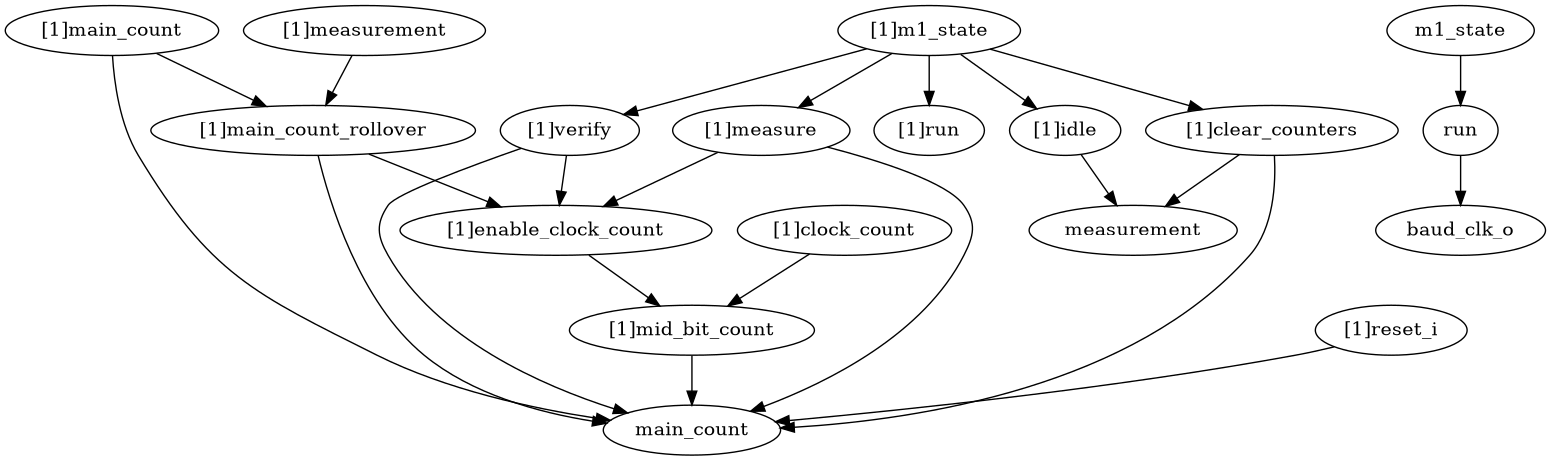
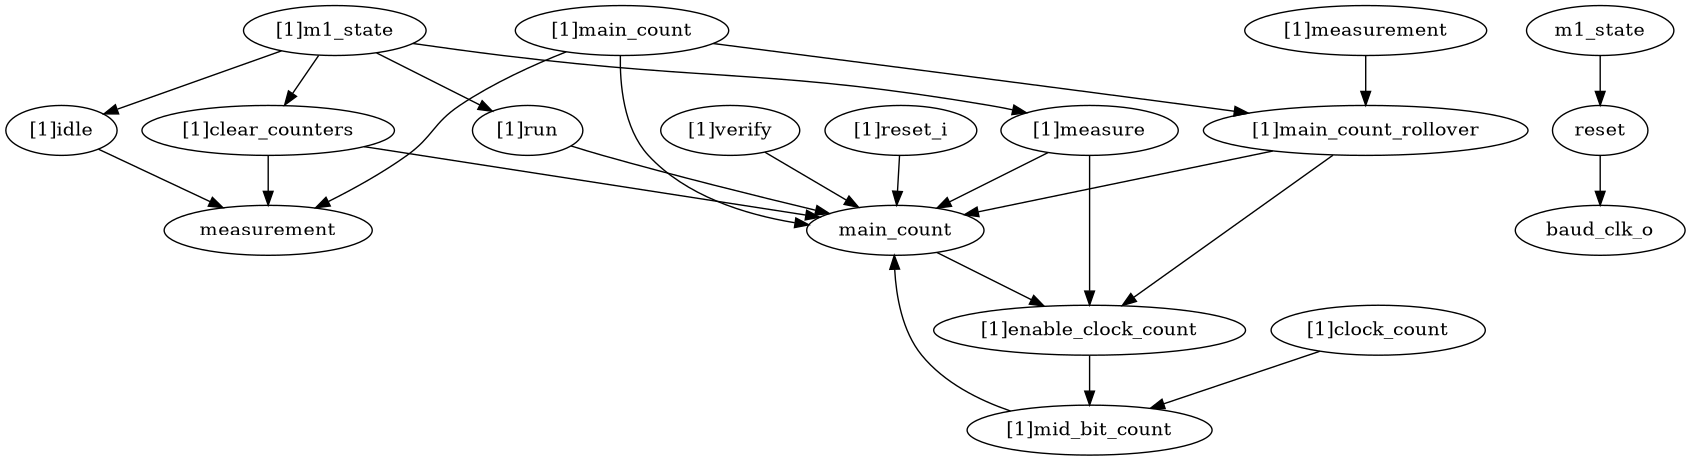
(752, 80) -> none
none -> (443, 120)
(1461, 130) -> (1600, 130)
(564, 174) -> (984, 276)
none -> (693, 180)
